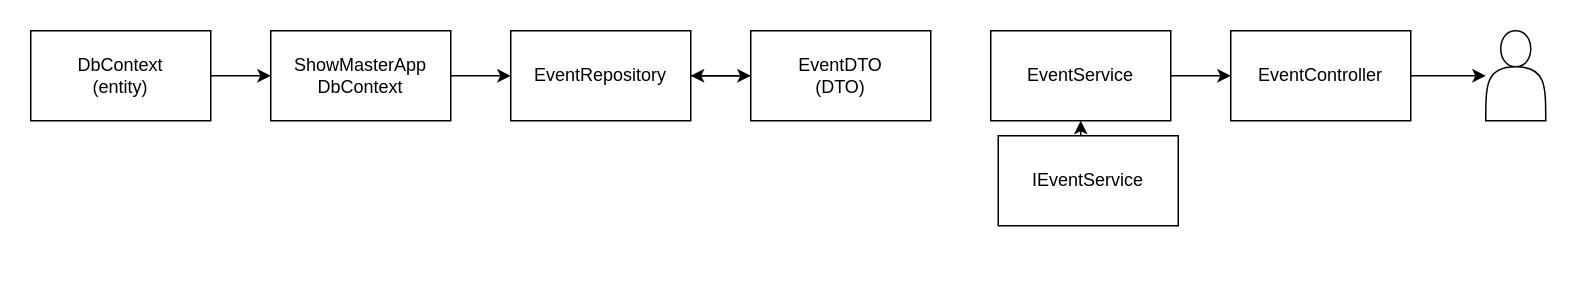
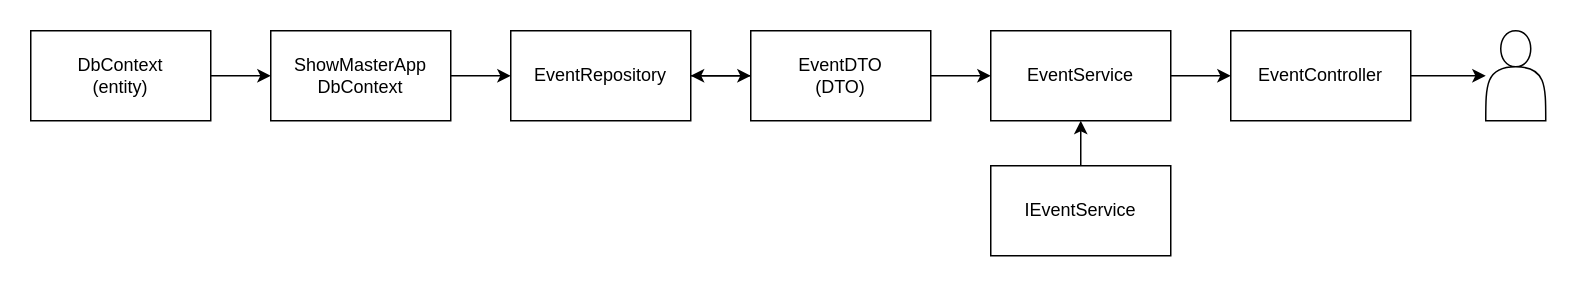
none -> (956, 76)
(1088, 181) -> (1081, 211)
